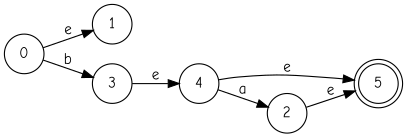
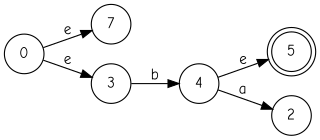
(112, 24) -> (111, 24)
(68, 60) -> (68, 60)
(156, 75) -> (155, 75)
(325, 101) -> none
